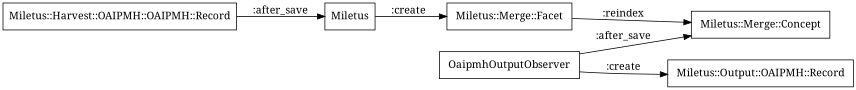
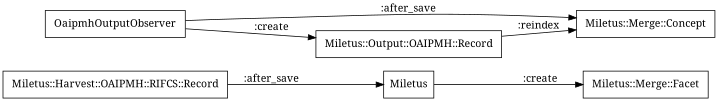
(120, 16) -> (115, 85)
(628, 20) -> (535, 33)
